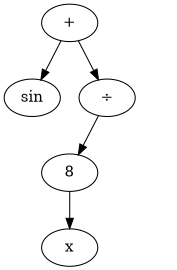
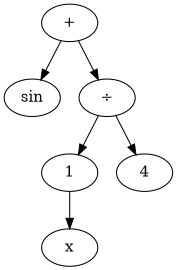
(70, 173) -> (70, 173)
none -> (145, 173)
